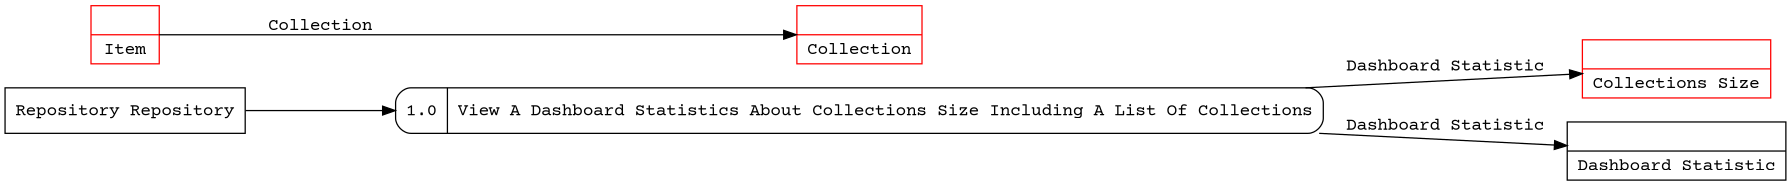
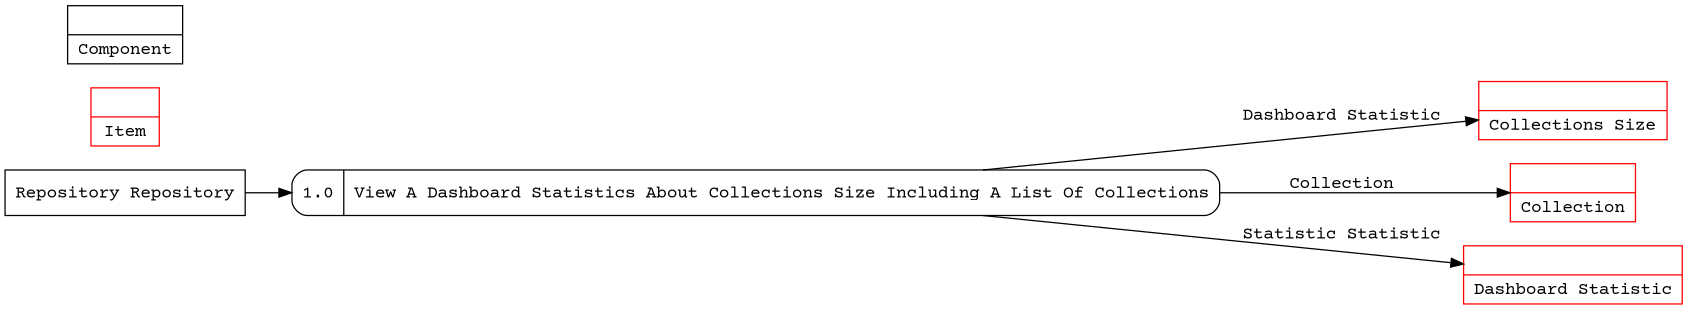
none -> (125, 35)
(471, 35) -> (1358, 193)
(1445, 125) -> (1342, 234)
(1677, 151) -> (1573, 275)
